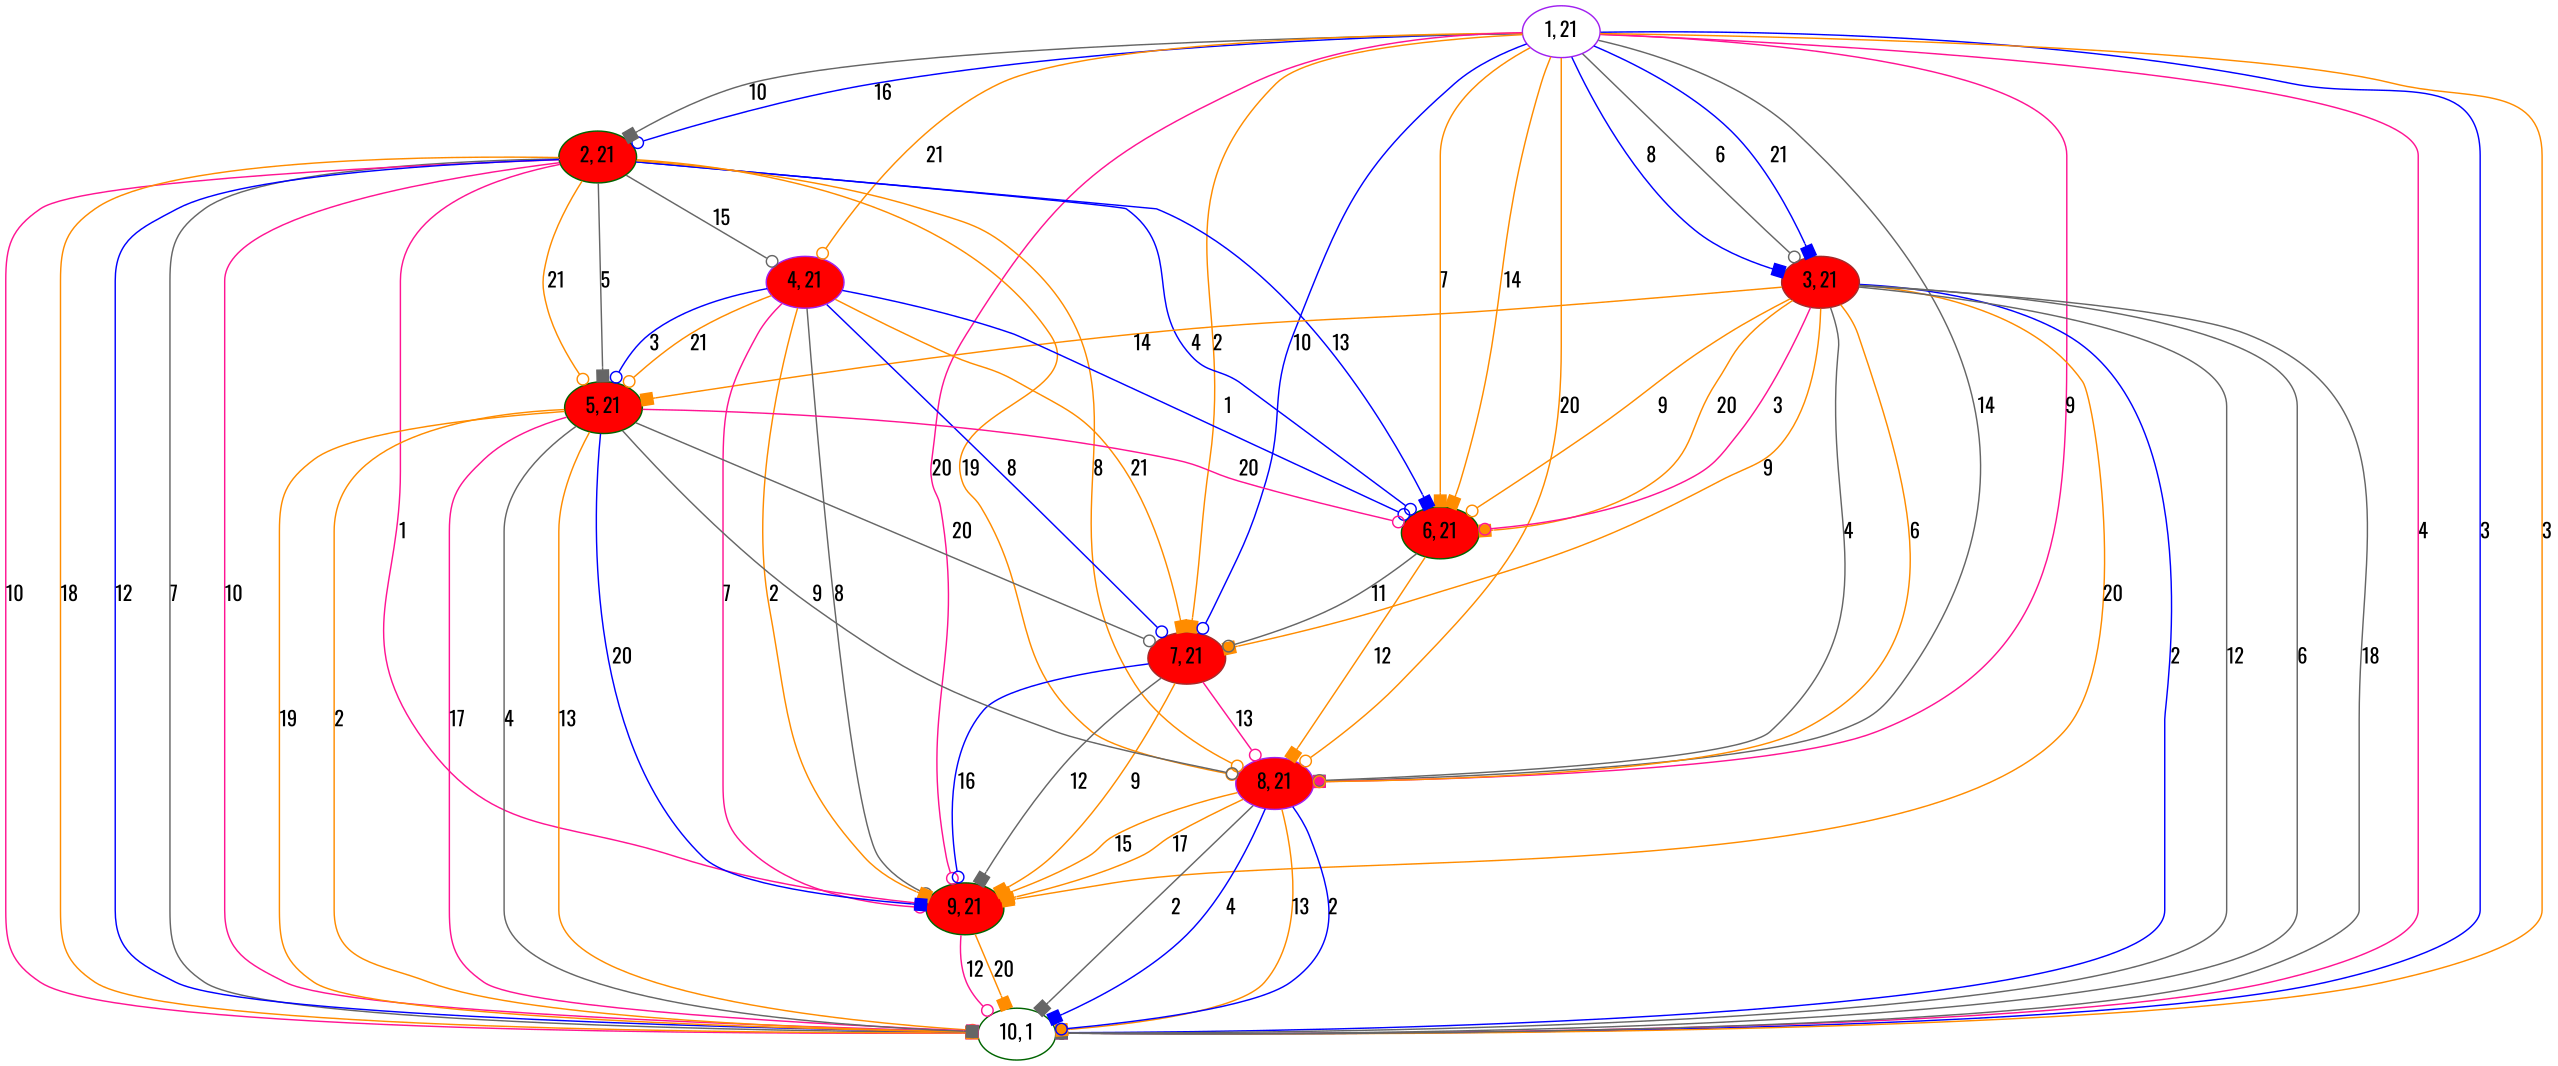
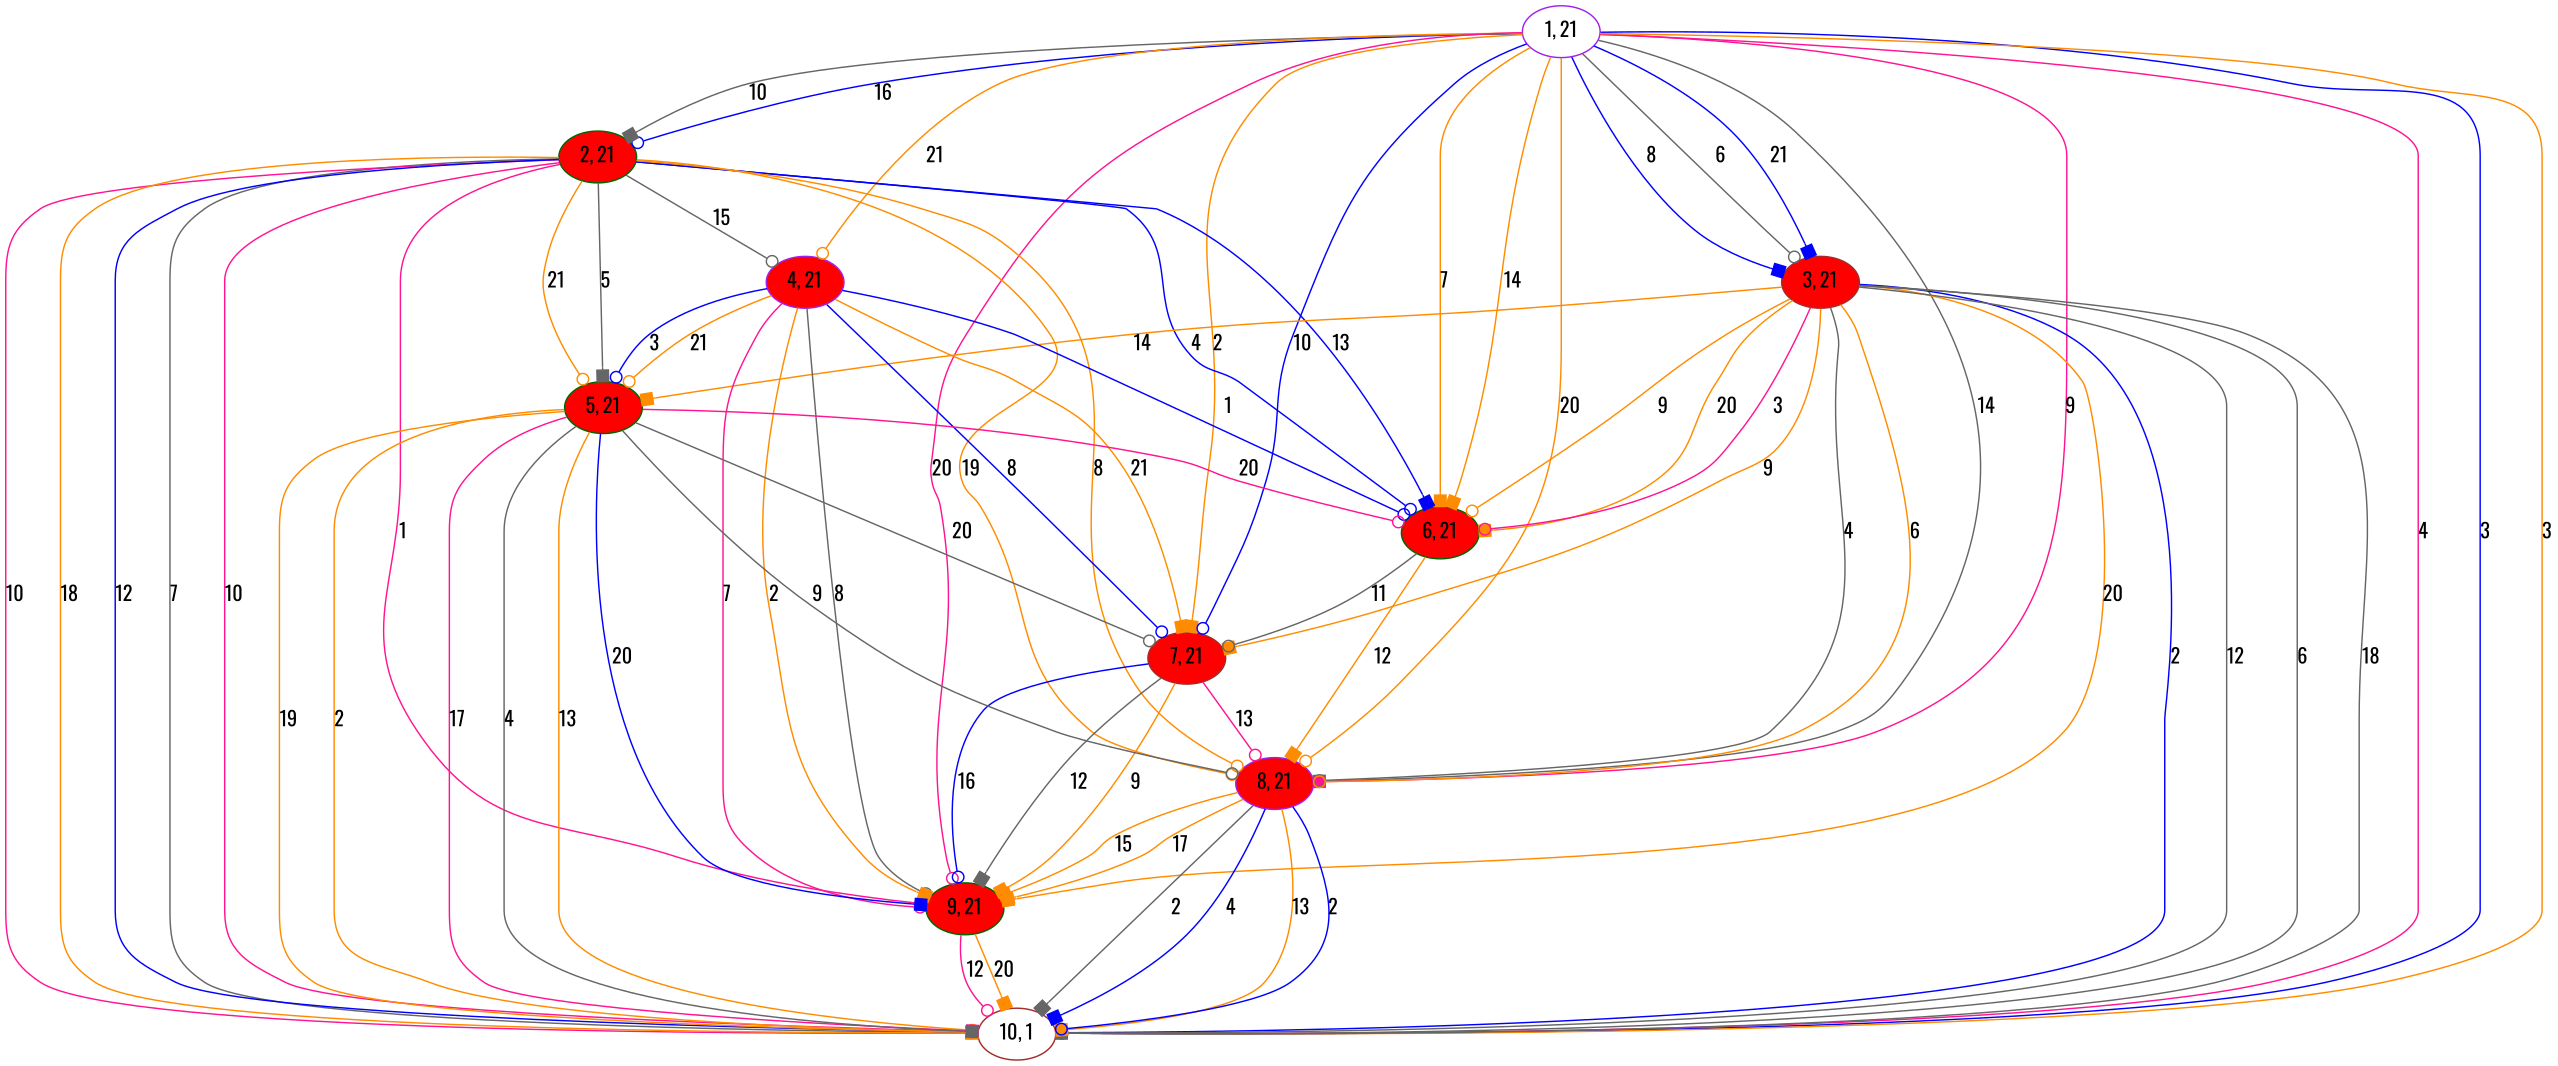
(1017, 1034) -> (1017, 1034)
